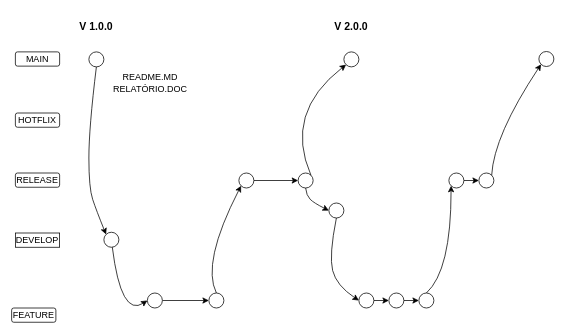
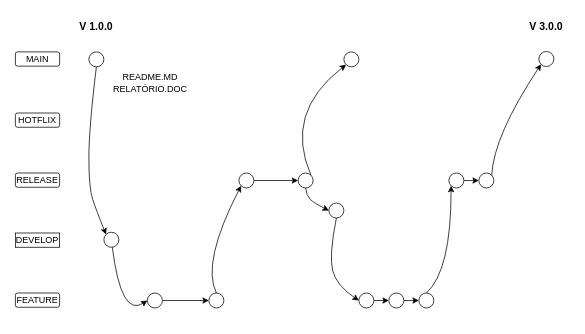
(351, 27) -> none
none -> (546, 27)
(34, 315) -> (38, 300)
